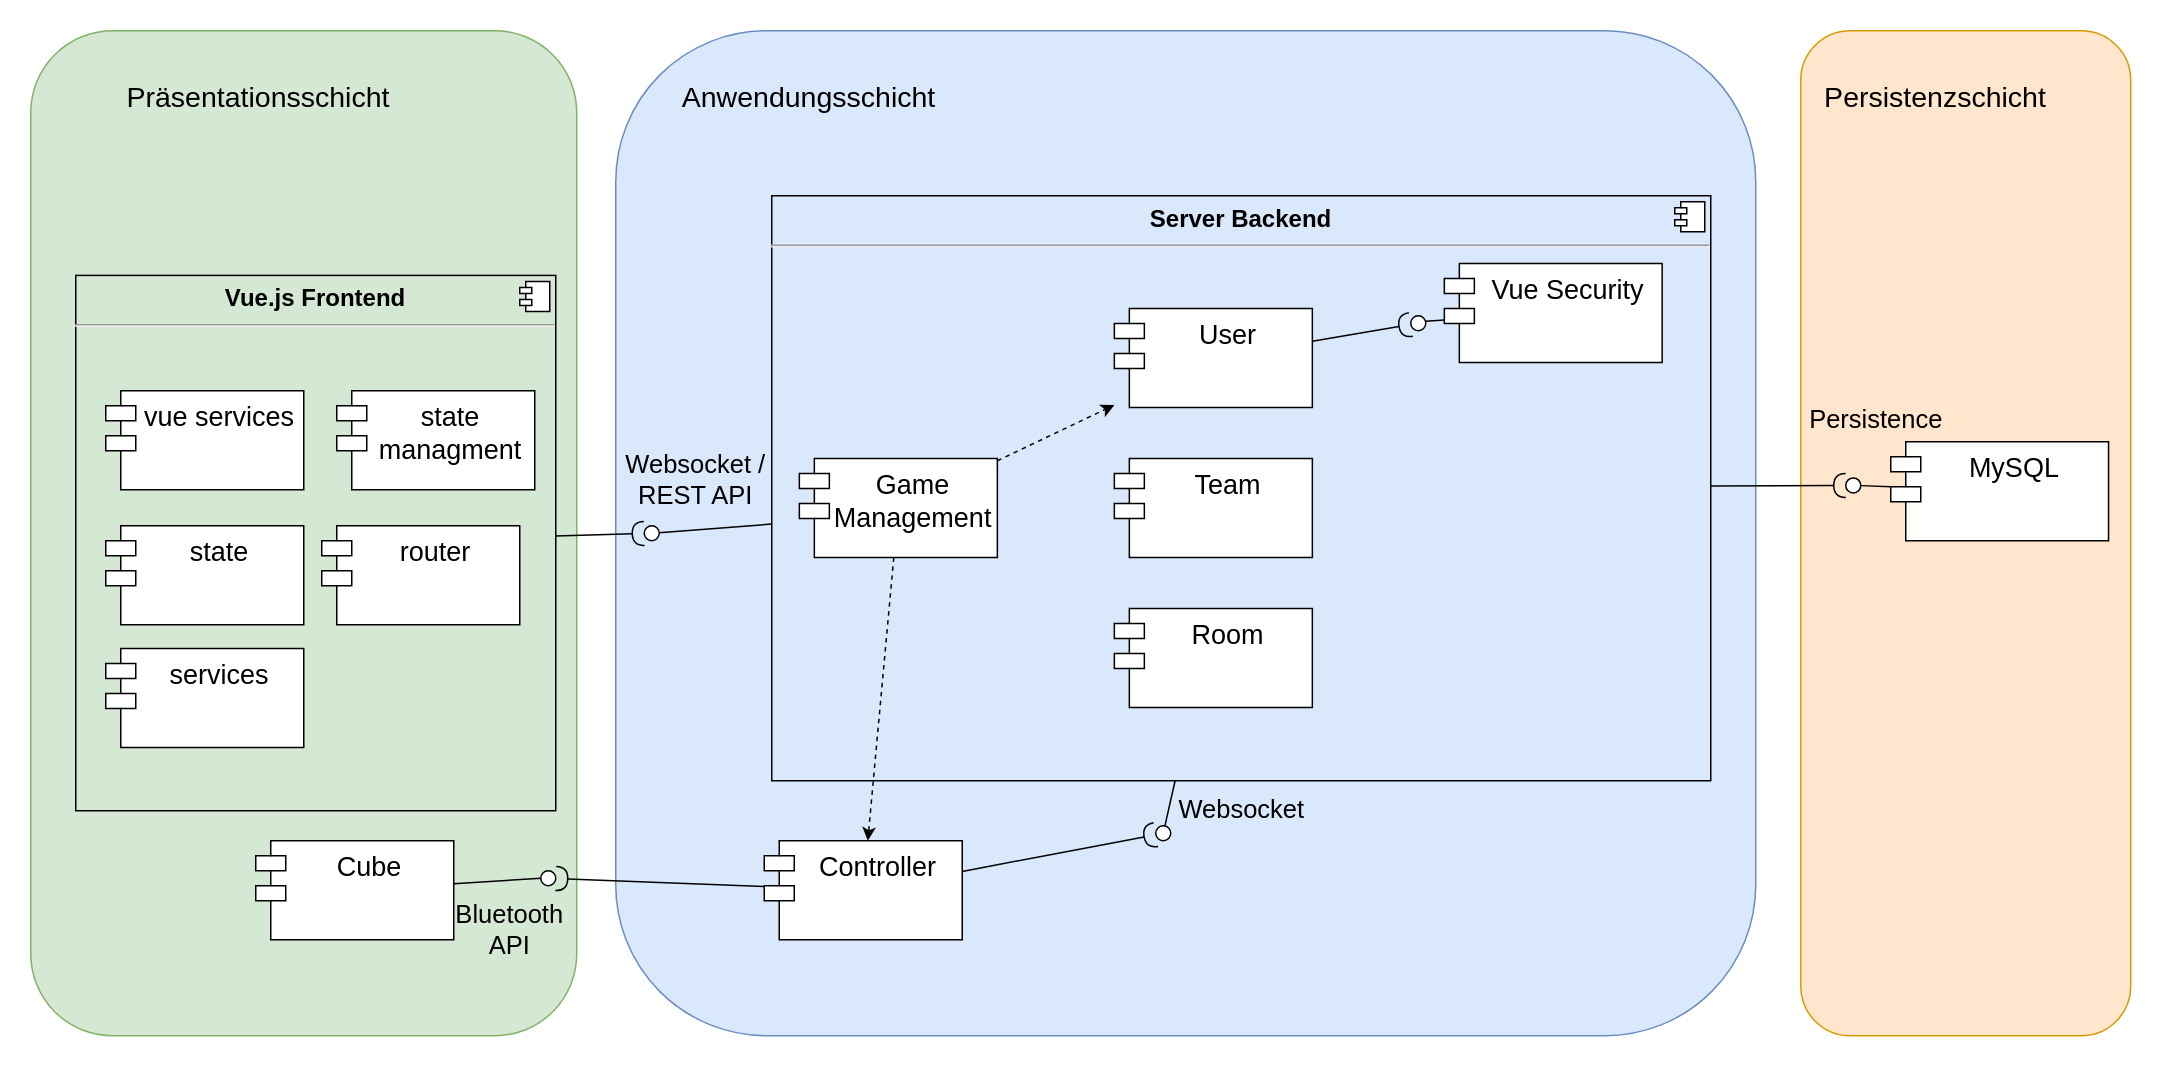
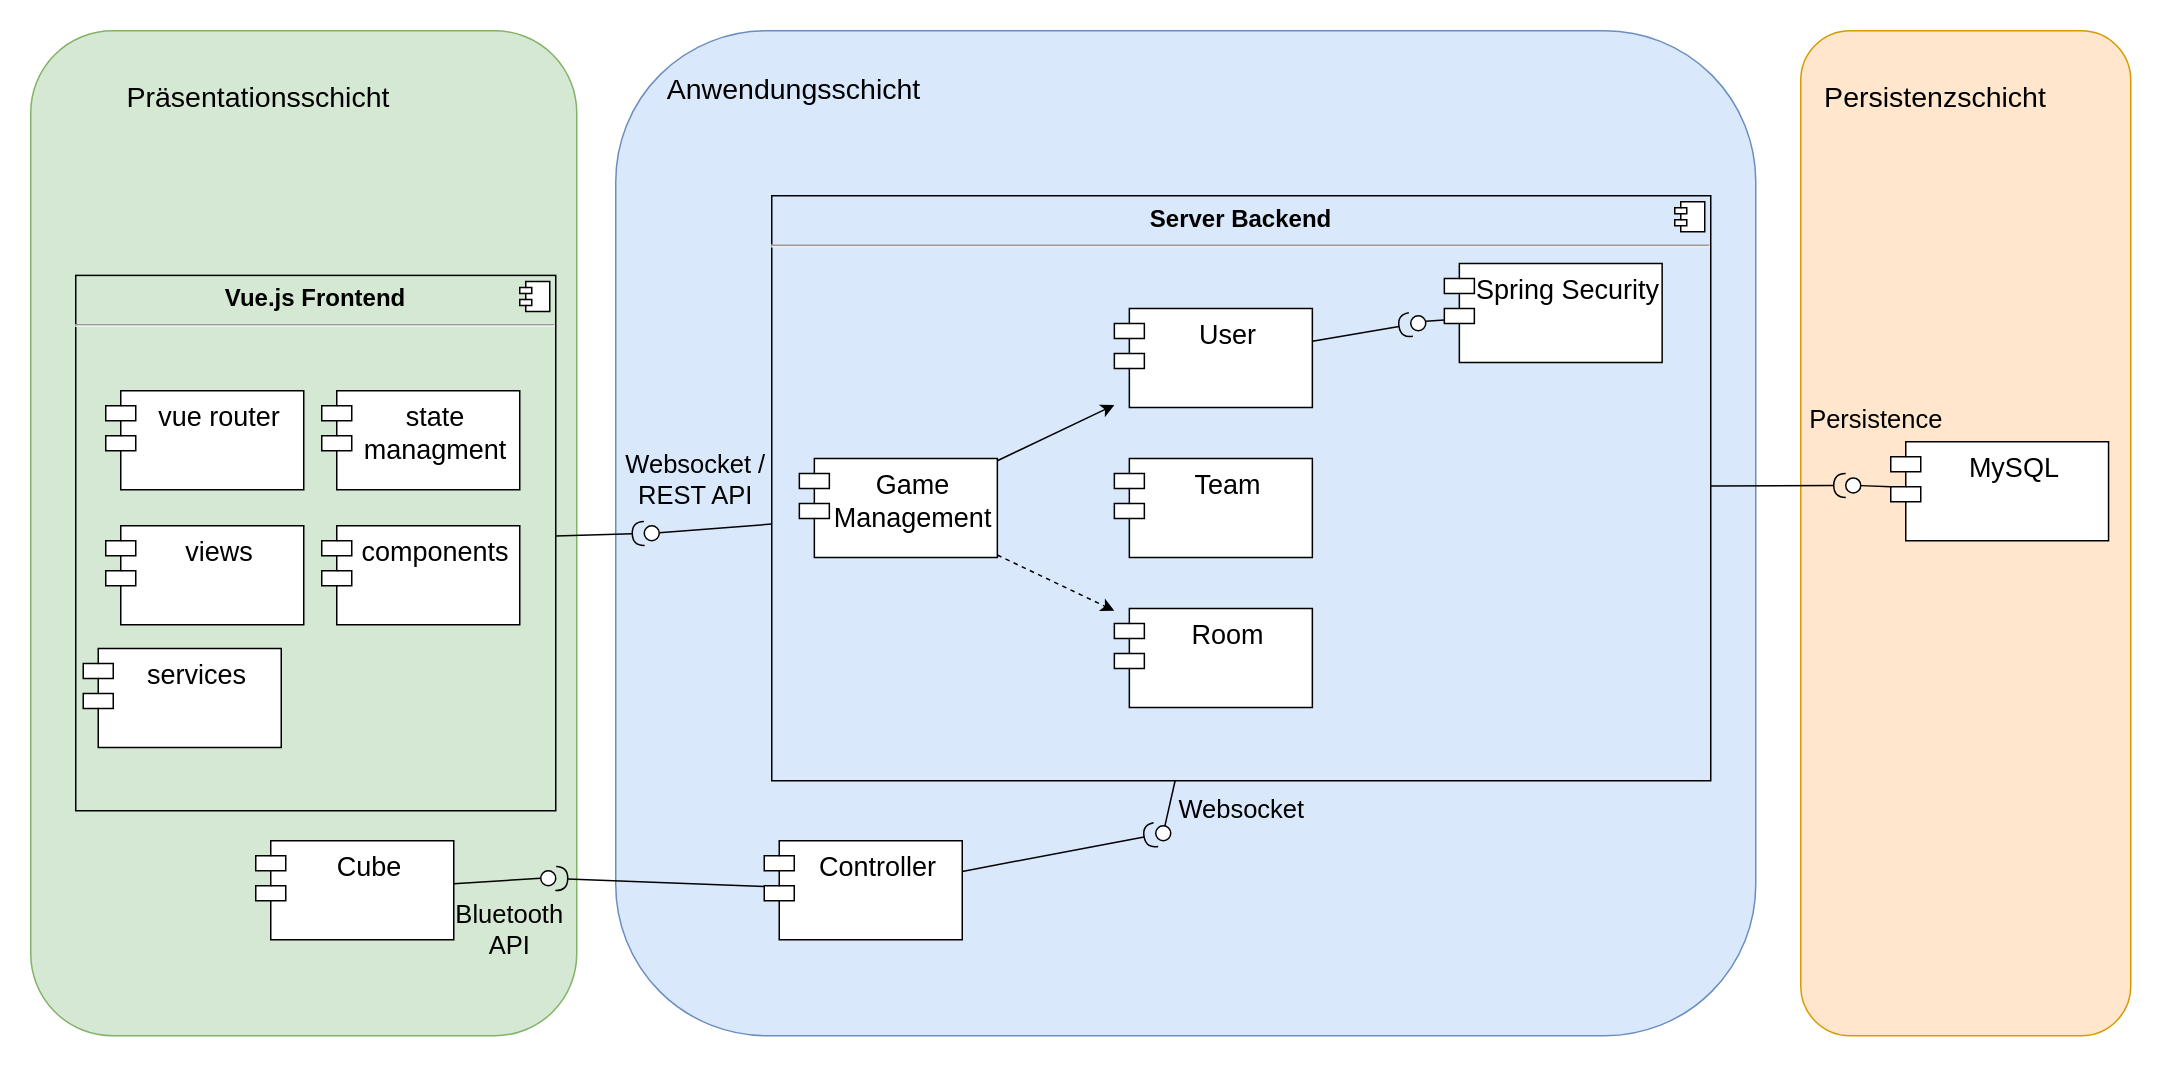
(809, 98) -> (794, 91)
(1568, 290) -> (1568, 290)
(219, 417) -> (219, 417)
(1052, 435) -> (1052, 435)
(436, 440) -> (421, 440)
(219, 552) -> (219, 552)
(435, 552) -> (435, 552)
(881, 694) -> (1052, 581)
(205, 698) -> (182, 698)
